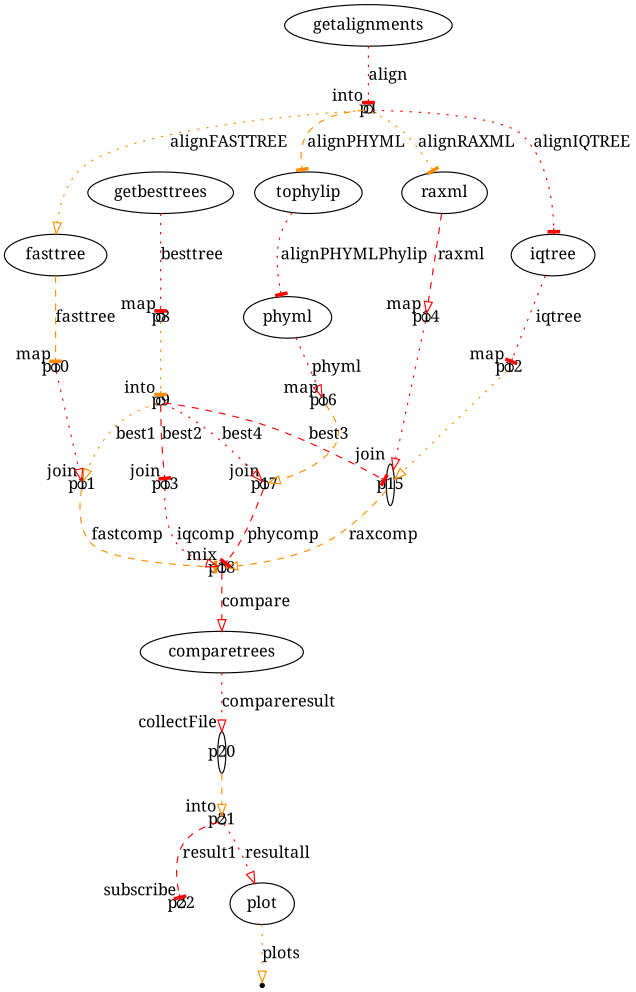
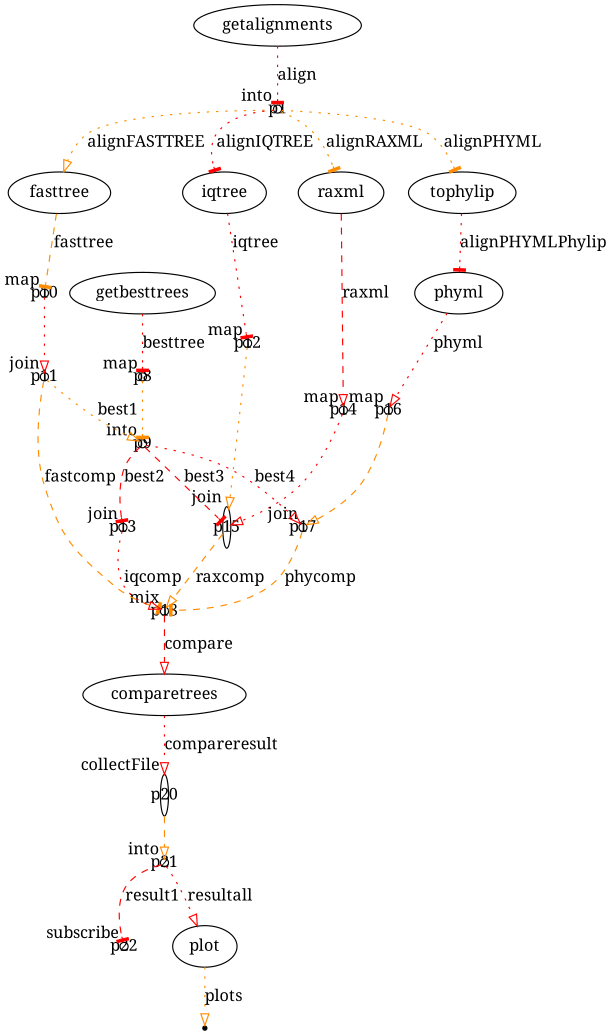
(318, 123) -> (377, 119)
(114, 428) -> (86, 411)
(248, 526) -> (255, 595)
